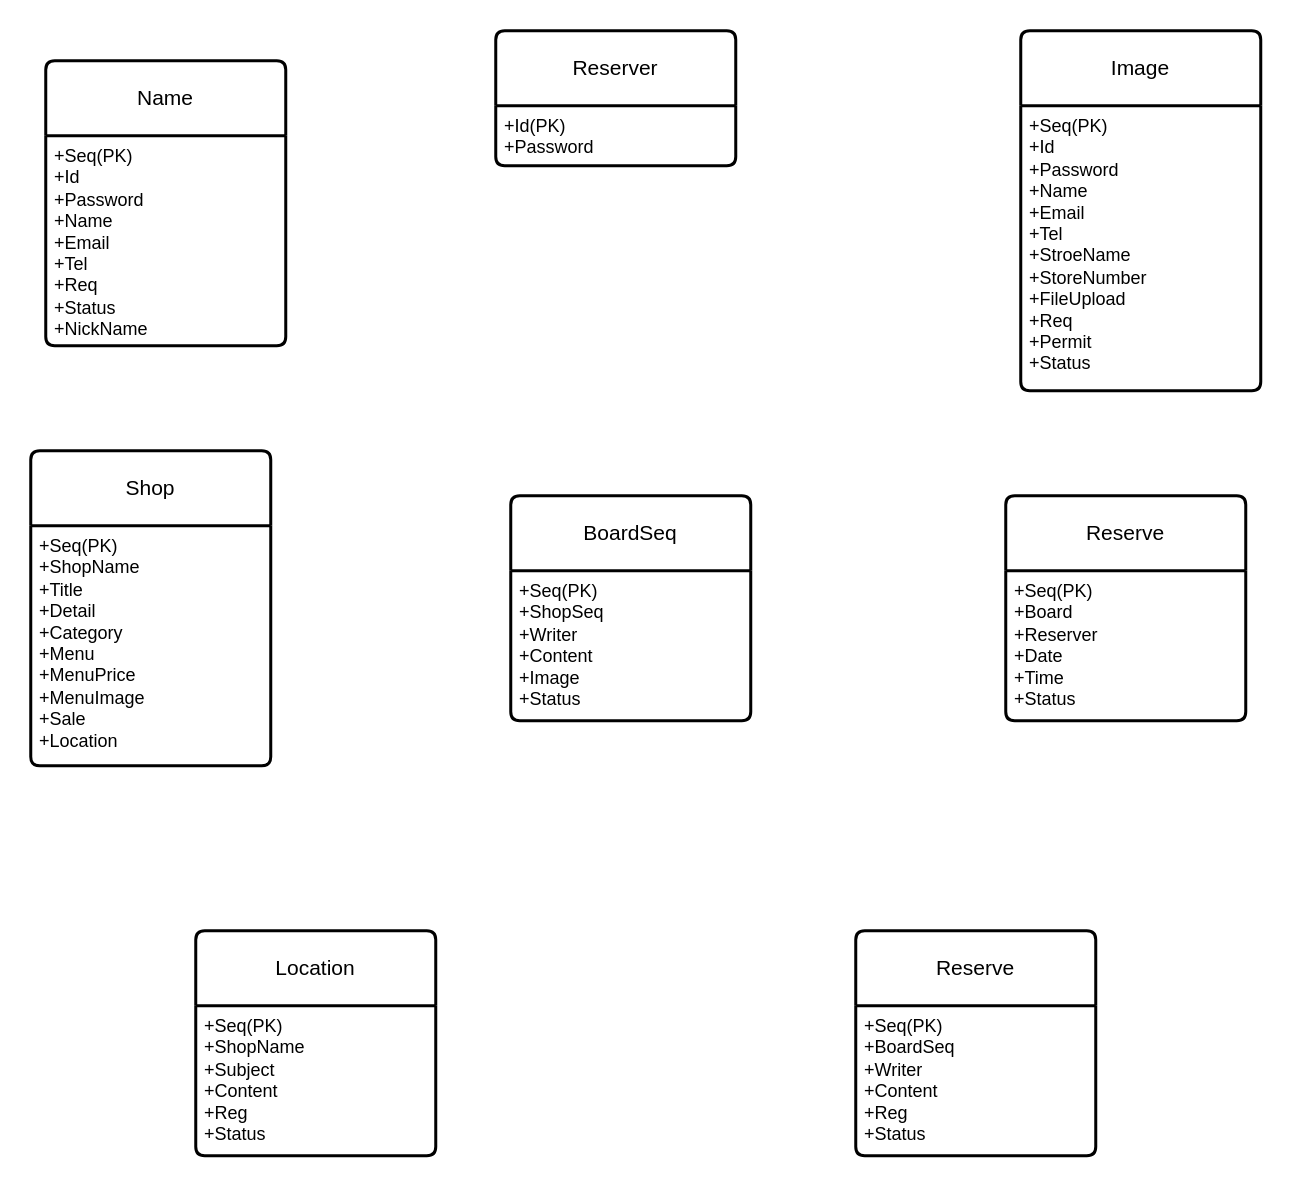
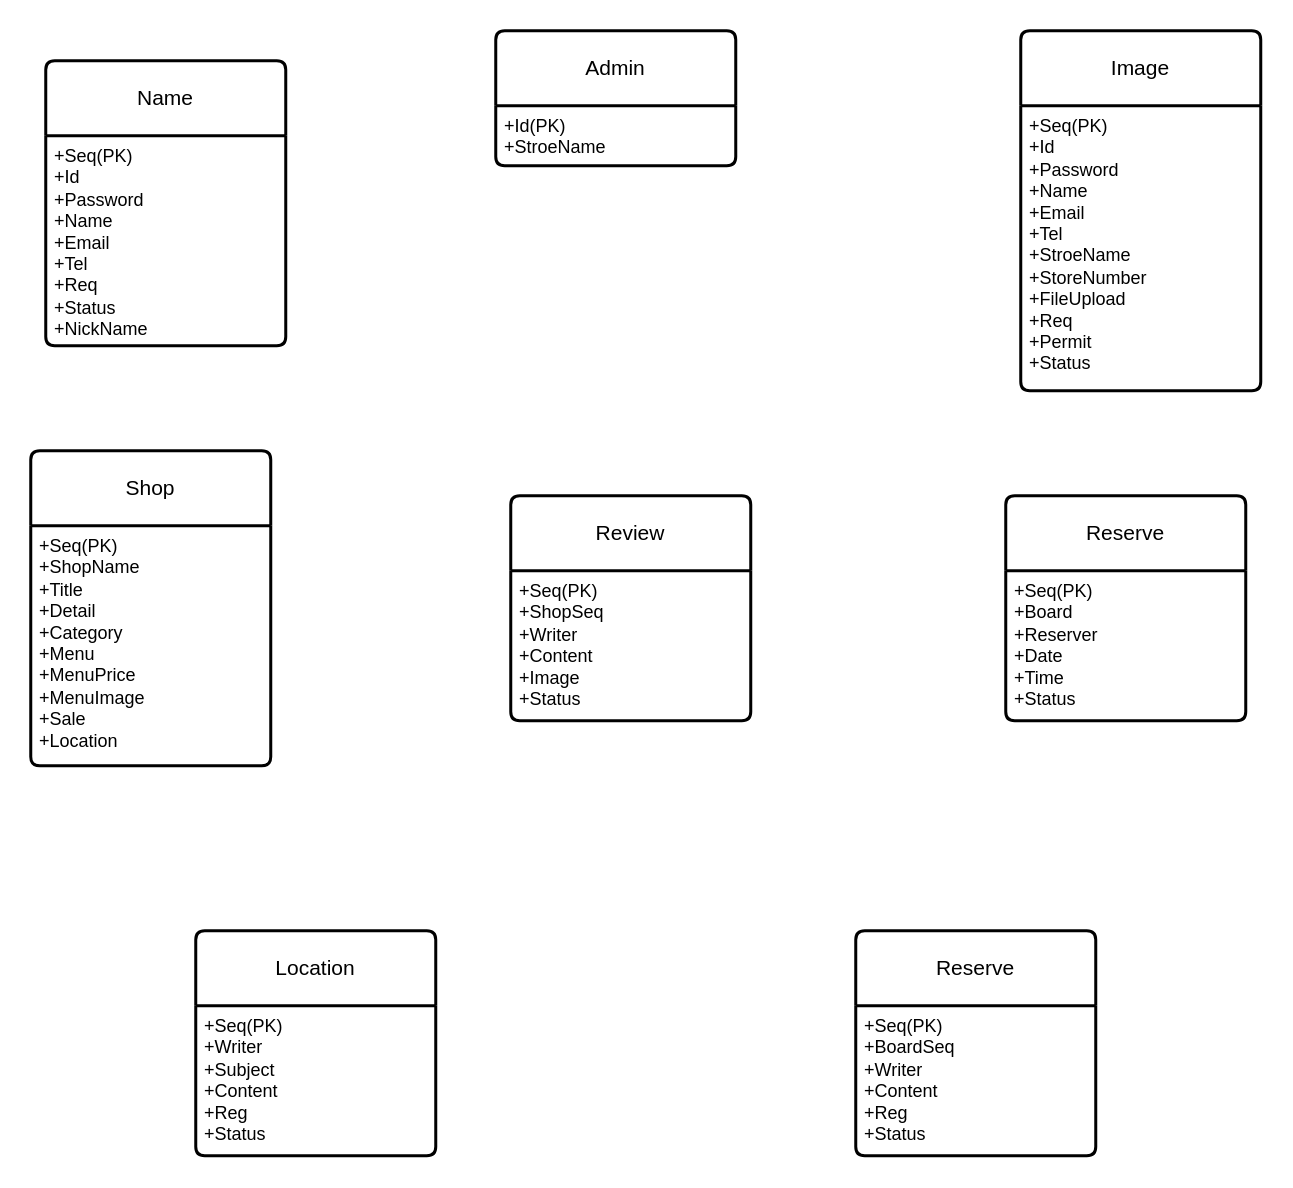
(616, 68) -> (616, 68)
(550, 138) -> (555, 138)
(631, 533) -> (631, 533)
(250, 1081) -> (245, 1081)
